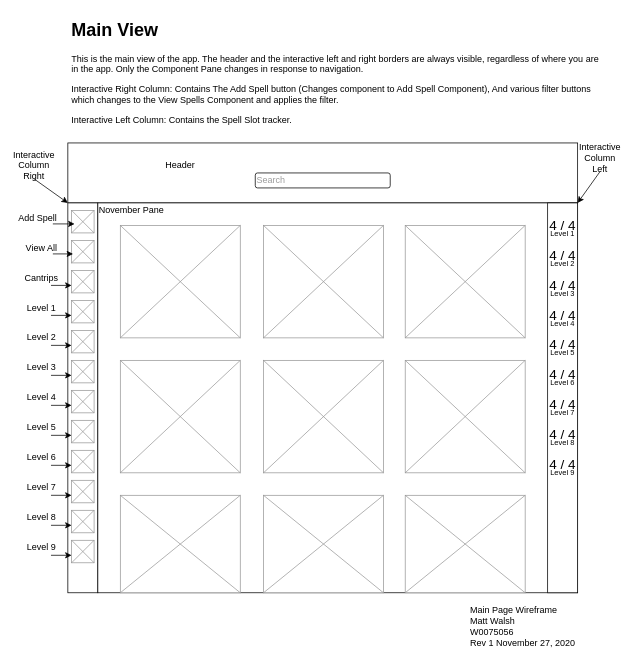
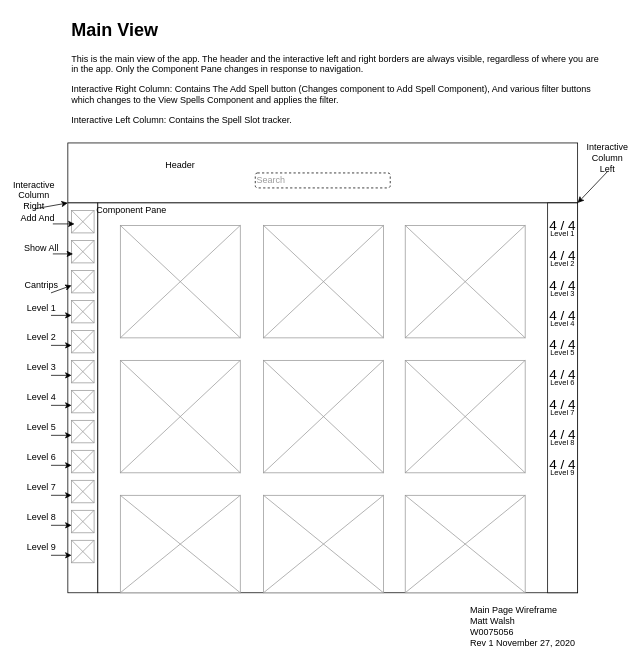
(600, 158) -> (608, 158)
(34, 165) -> (34, 195)
(323, 180) -> (323, 180)
(132, 210) -> (132, 210)
(38, 218) -> (38, 218)
(42, 248) -> (42, 248)
(42, 278) -> (42, 285)
